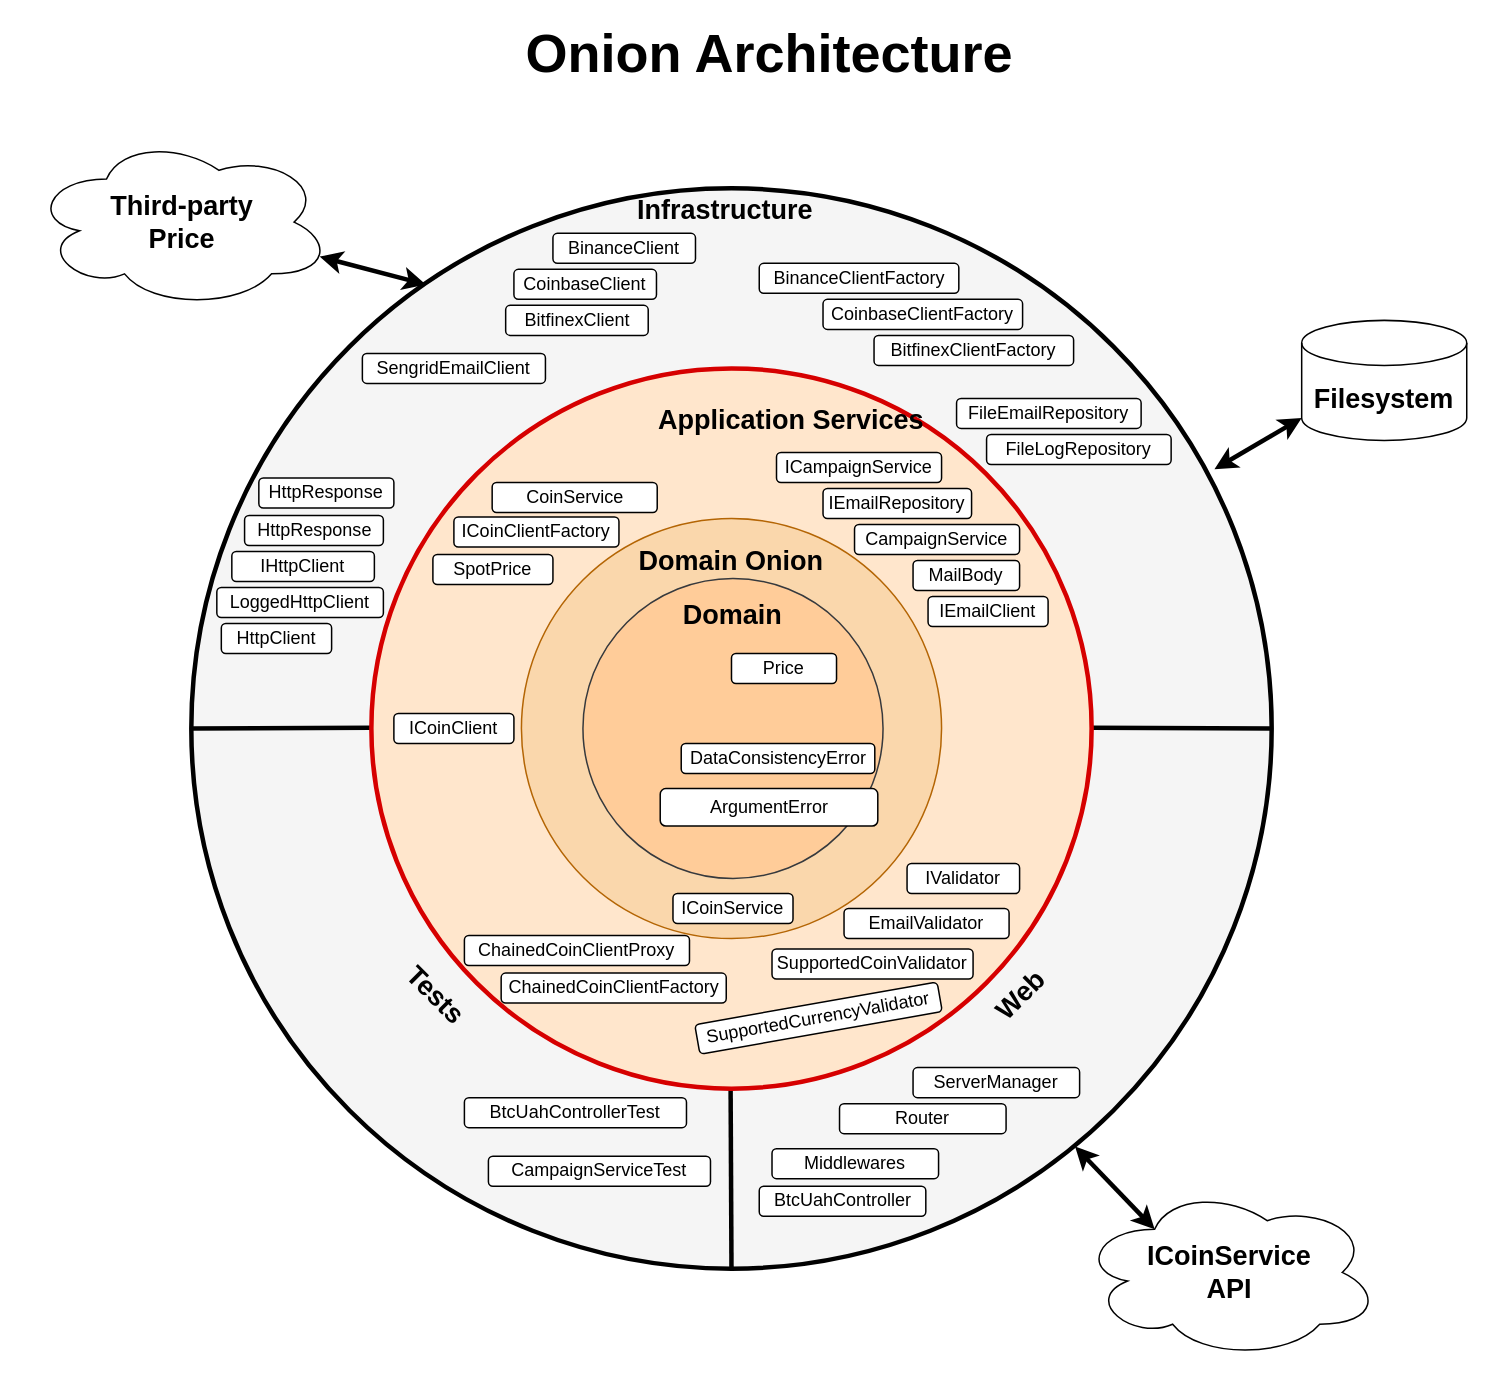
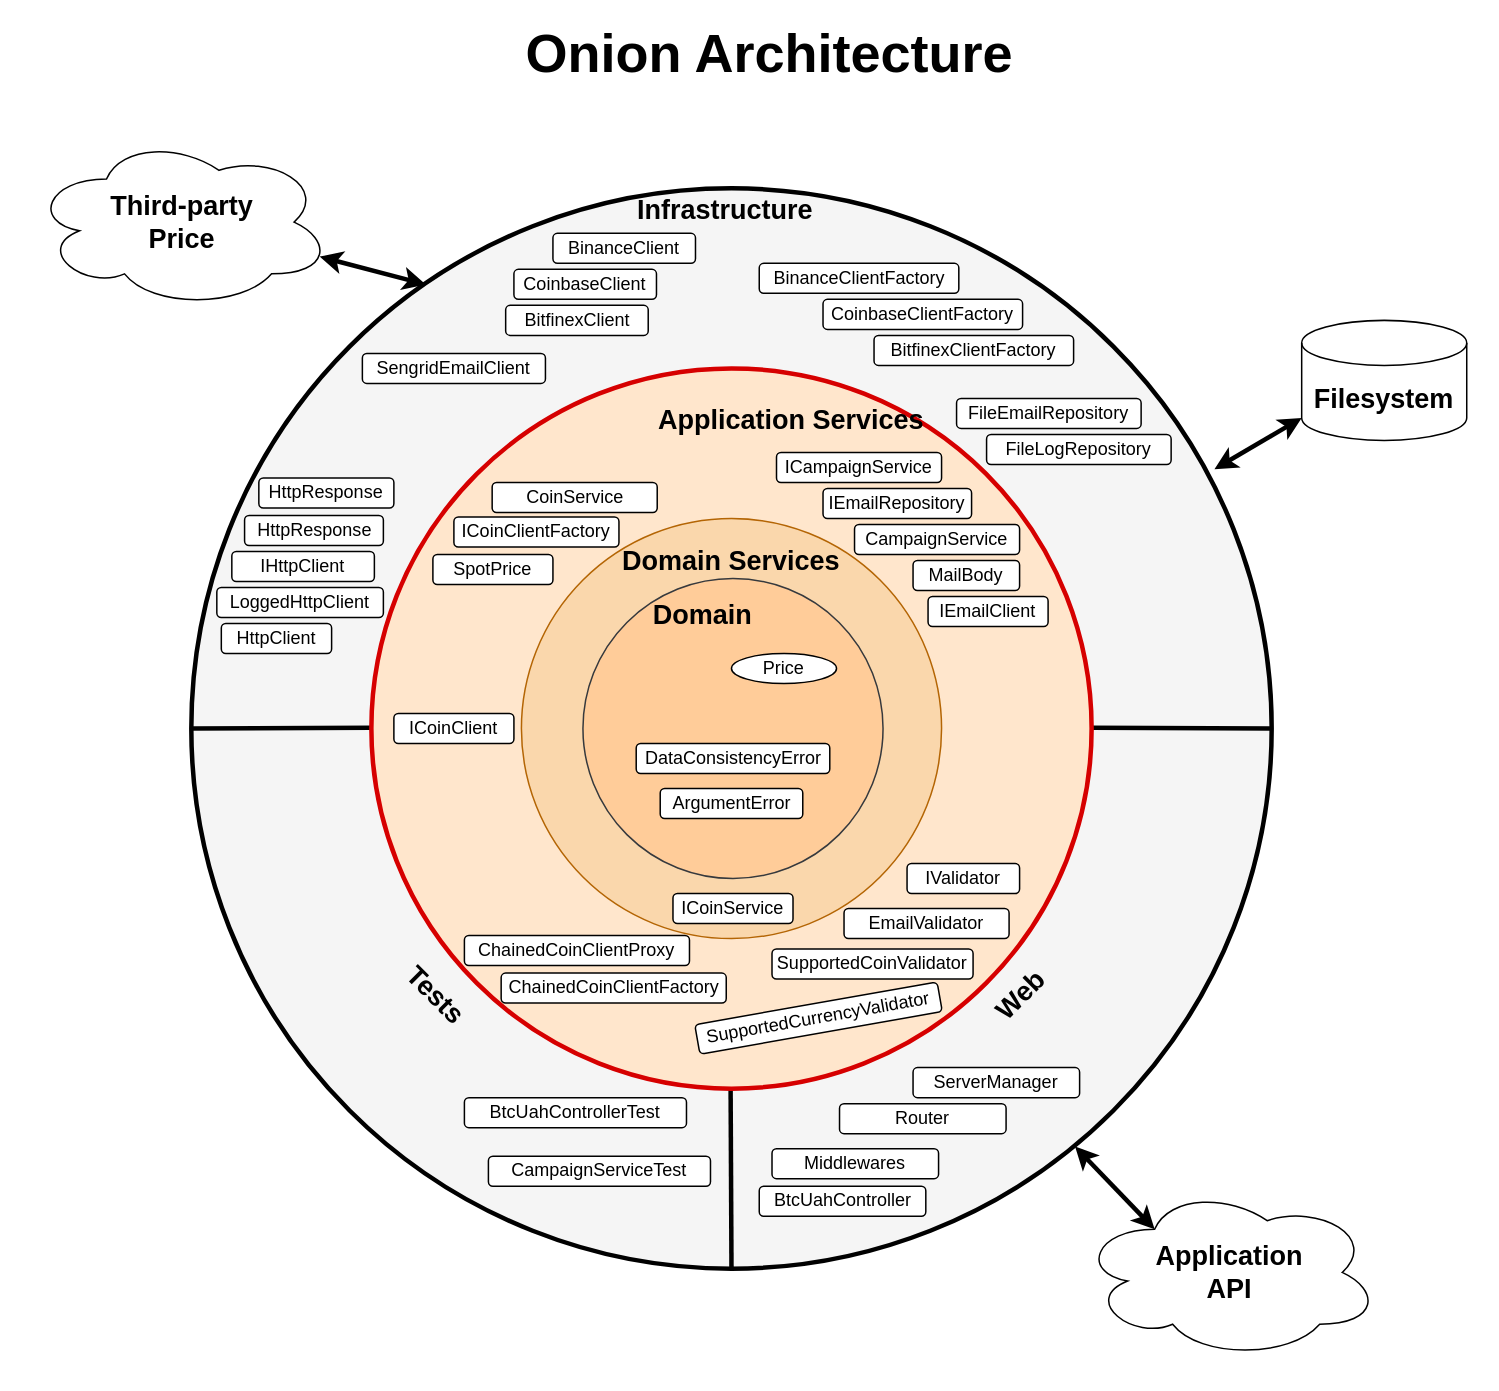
(731, 562) -> (731, 562)
(733, 616) -> (703, 616)
(784, 668) -> (784, 668)
(778, 758) -> (733, 758)
(769, 807) -> (731, 803)
(1229, 1273) -> (1229, 1273)
